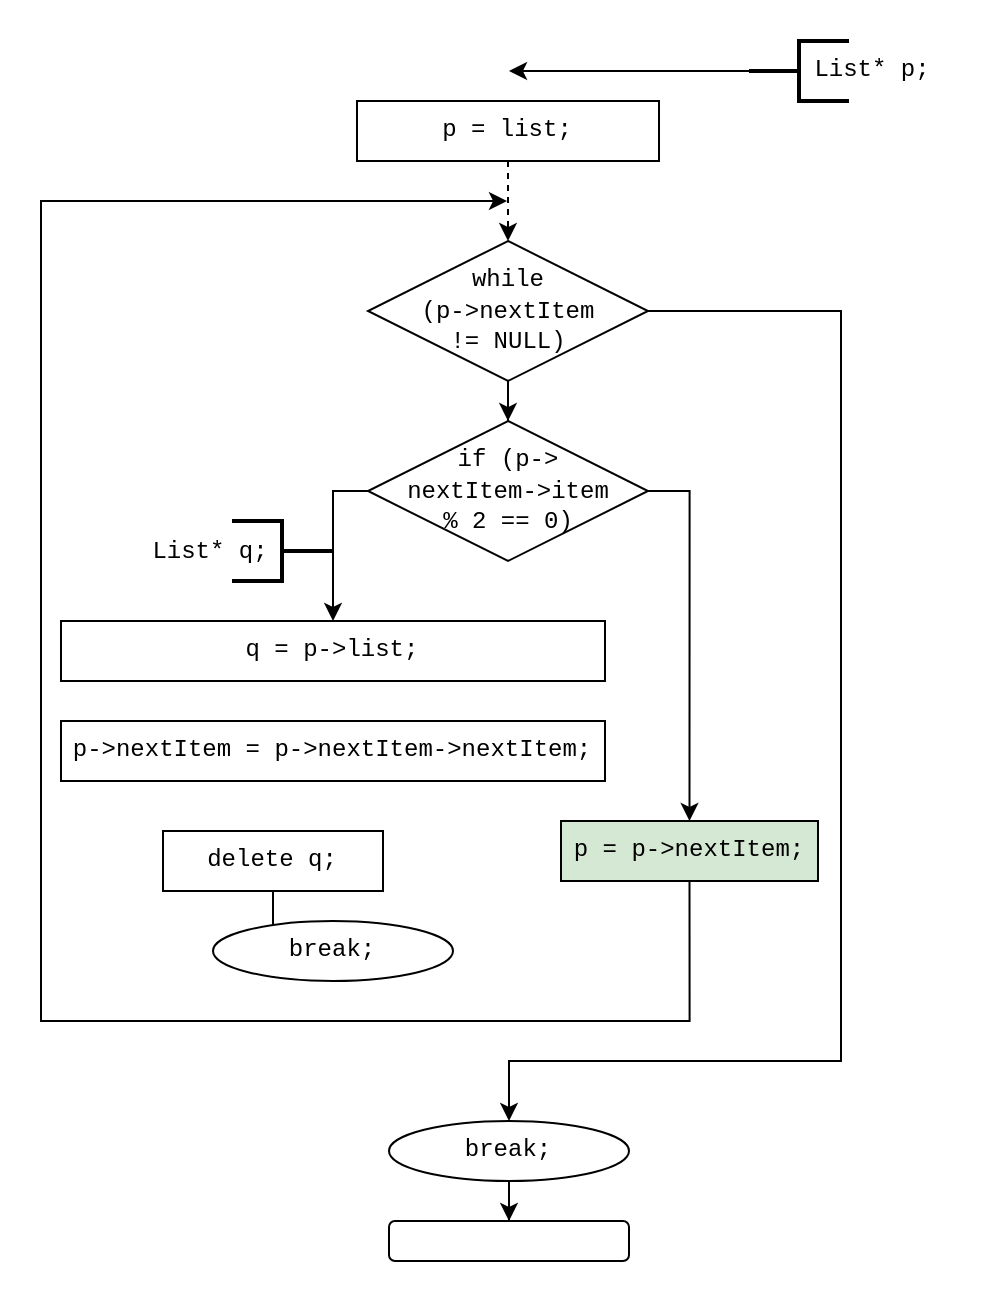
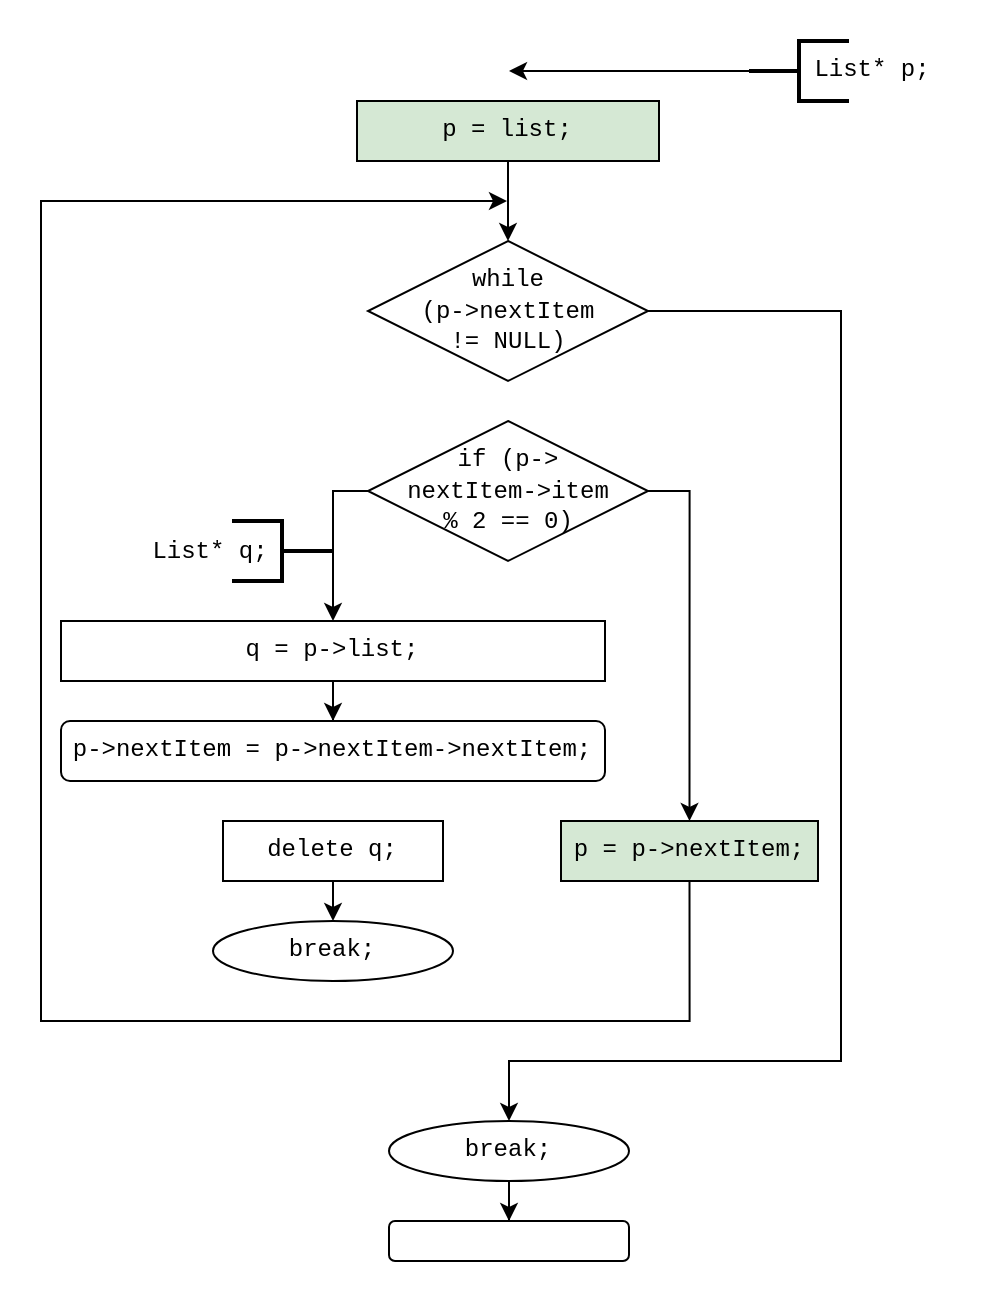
(508, 131) -> (508, 131)
(508, 193) -> (508, 193)
(508, 408) -> none
none -> (333, 708)
(333, 751) -> (333, 751)
(273, 861) -> (333, 851)
